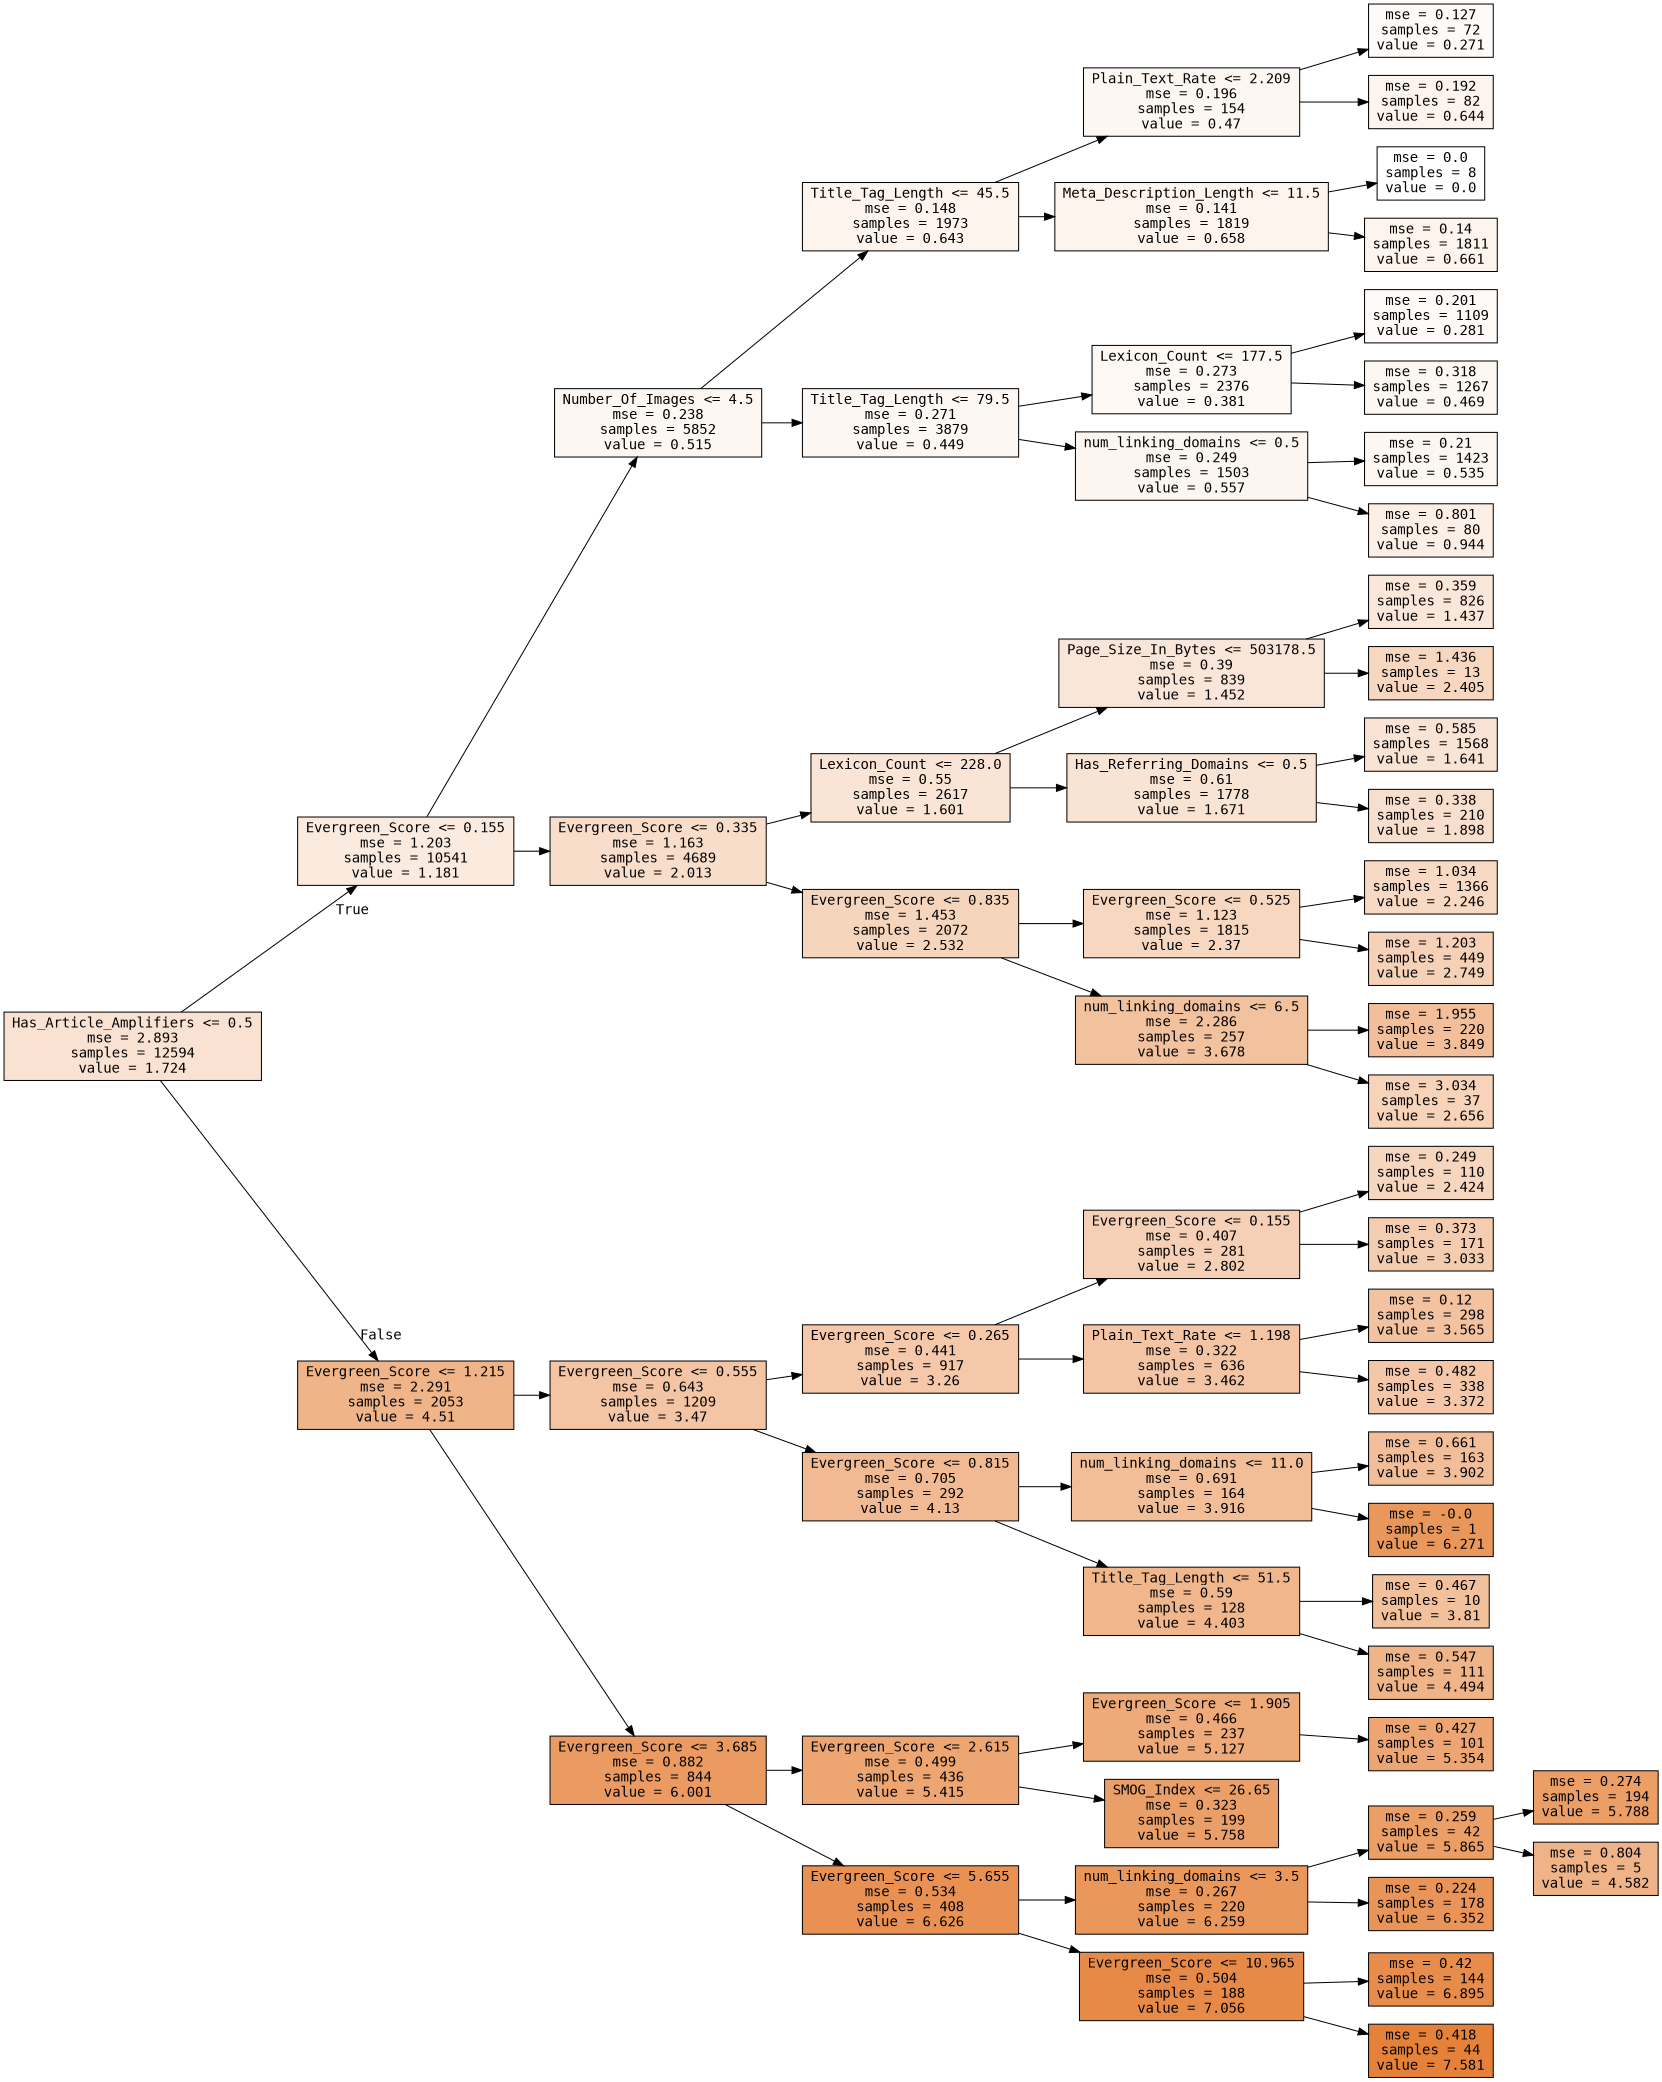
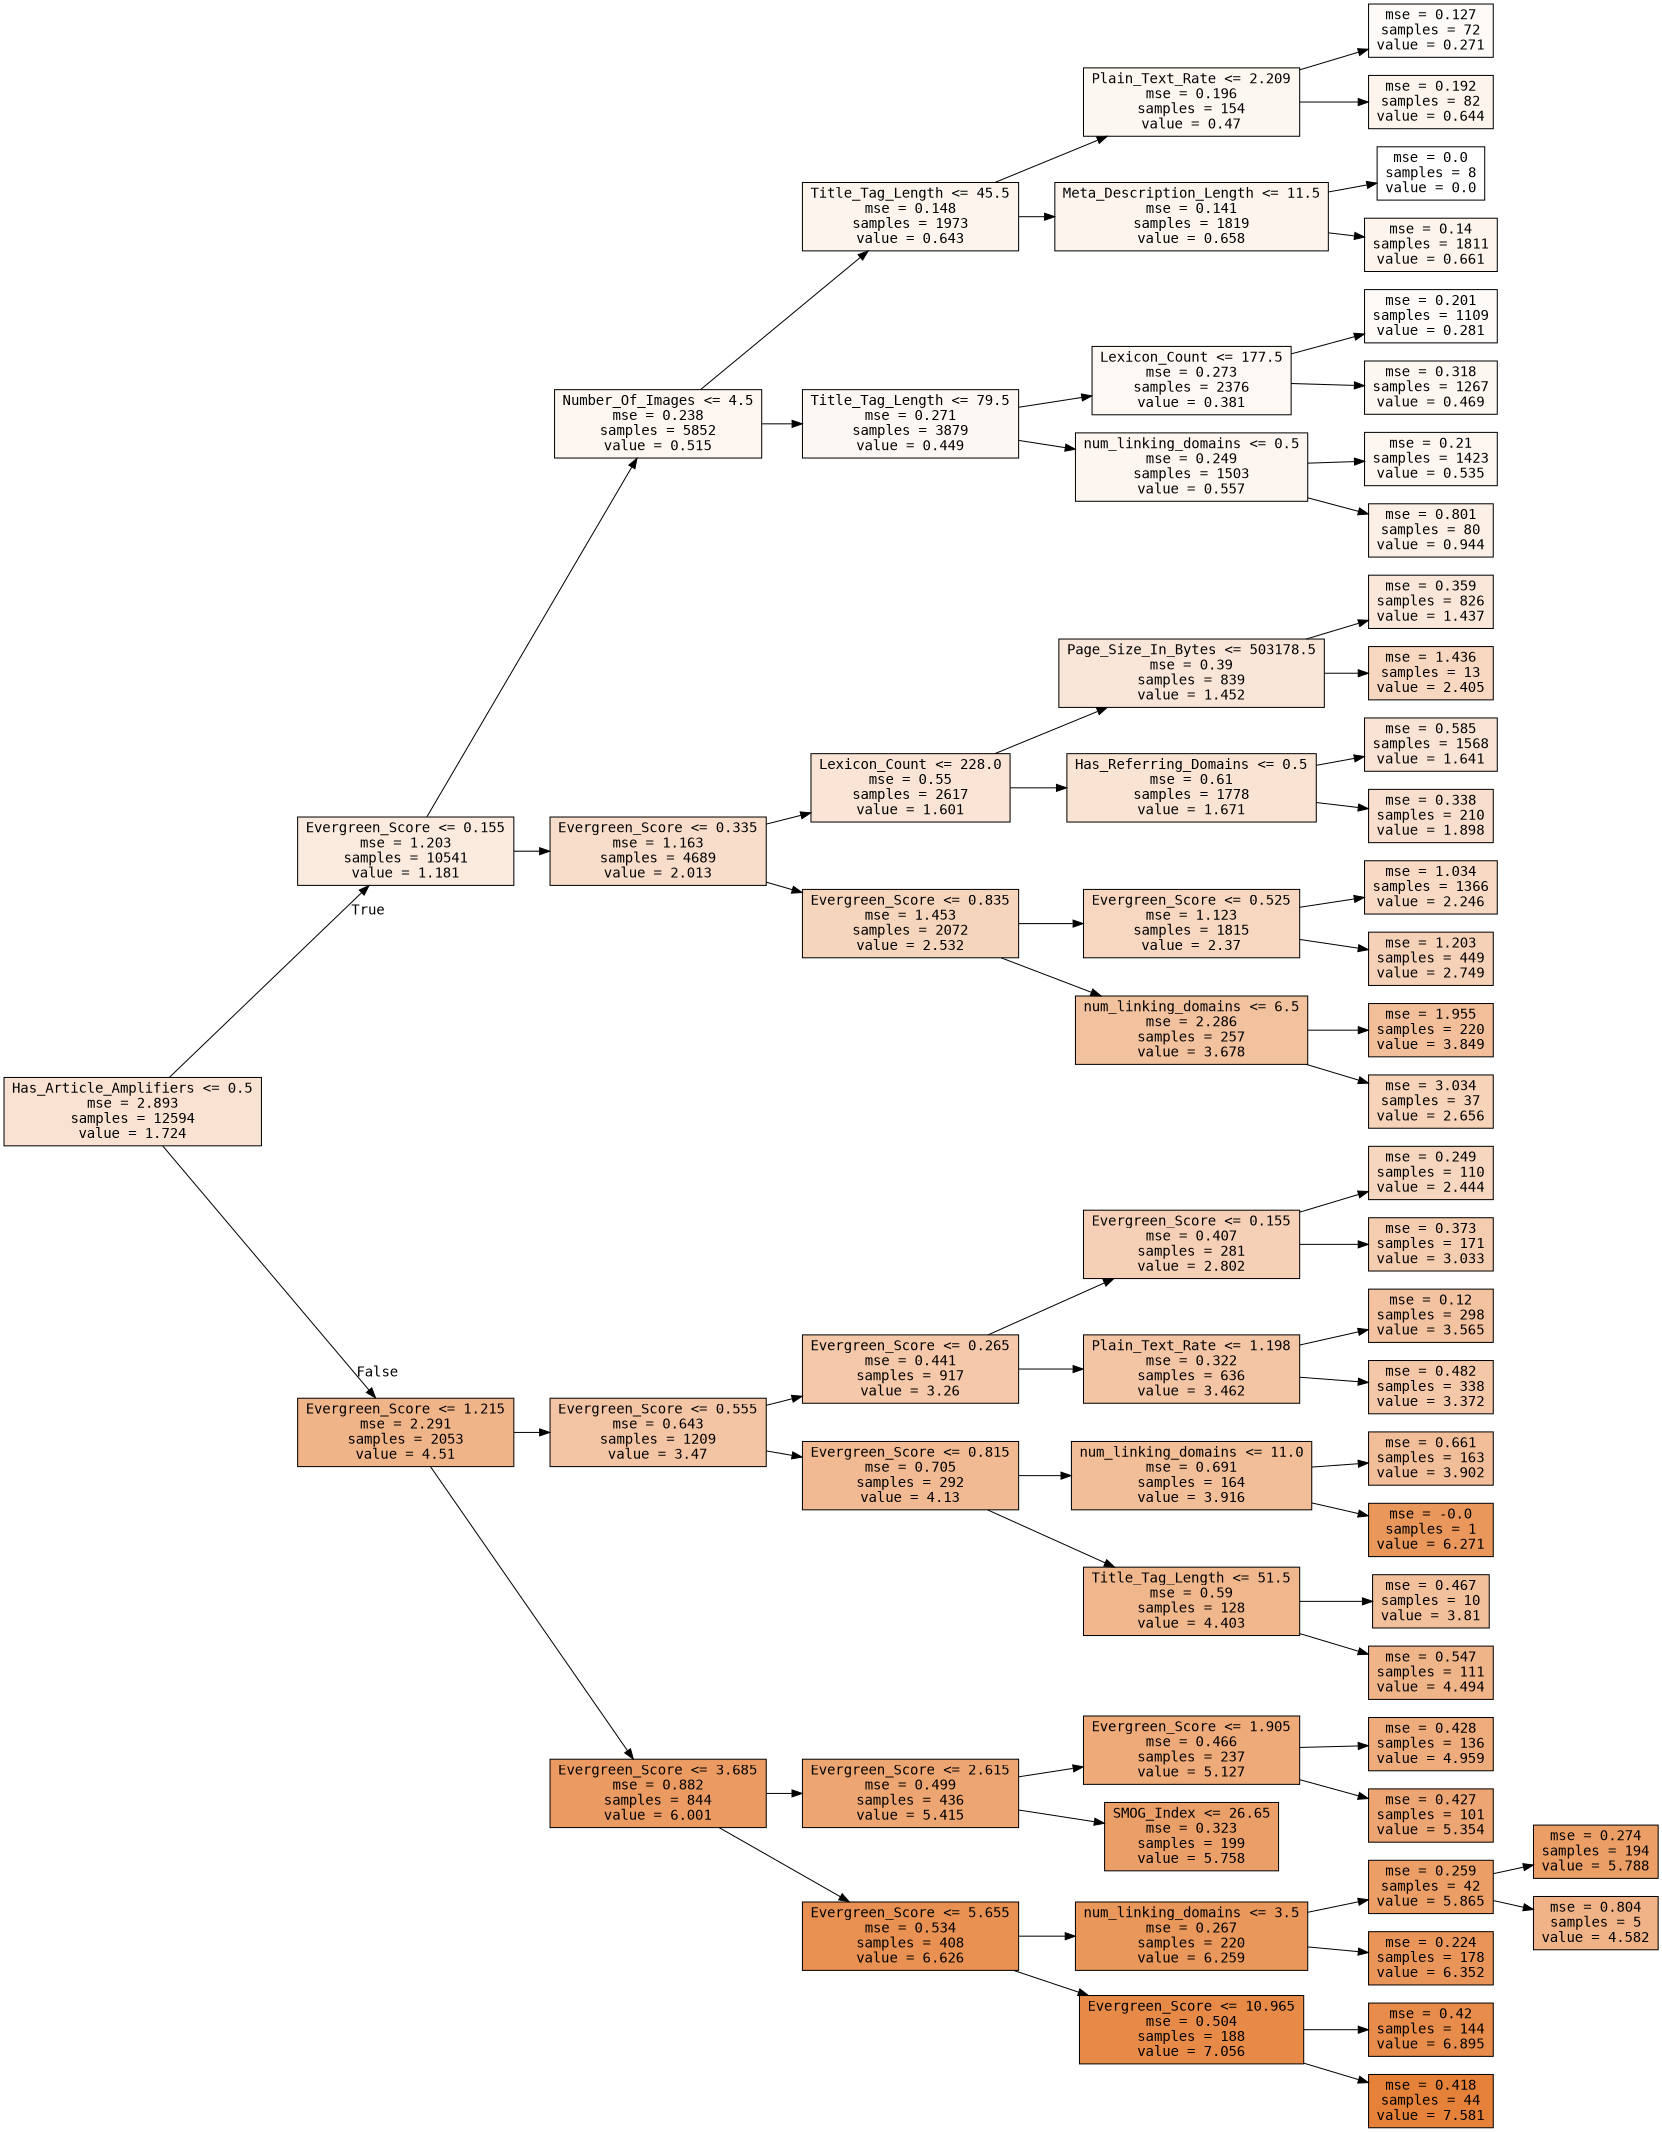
(1431, 1173) -> (1431, 1173)
none -> (1431, 1744)
